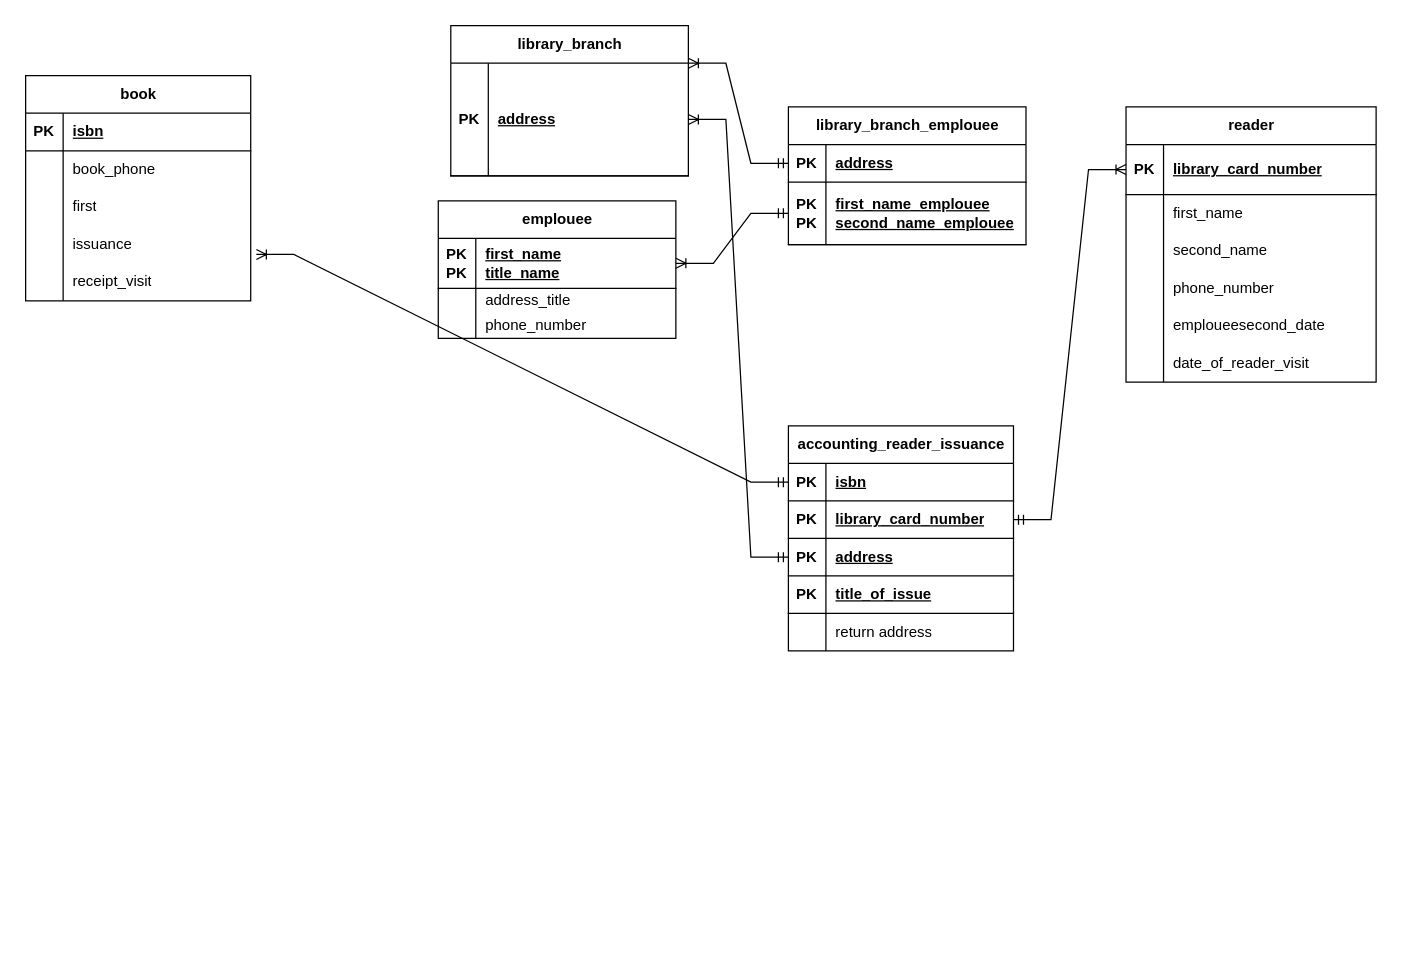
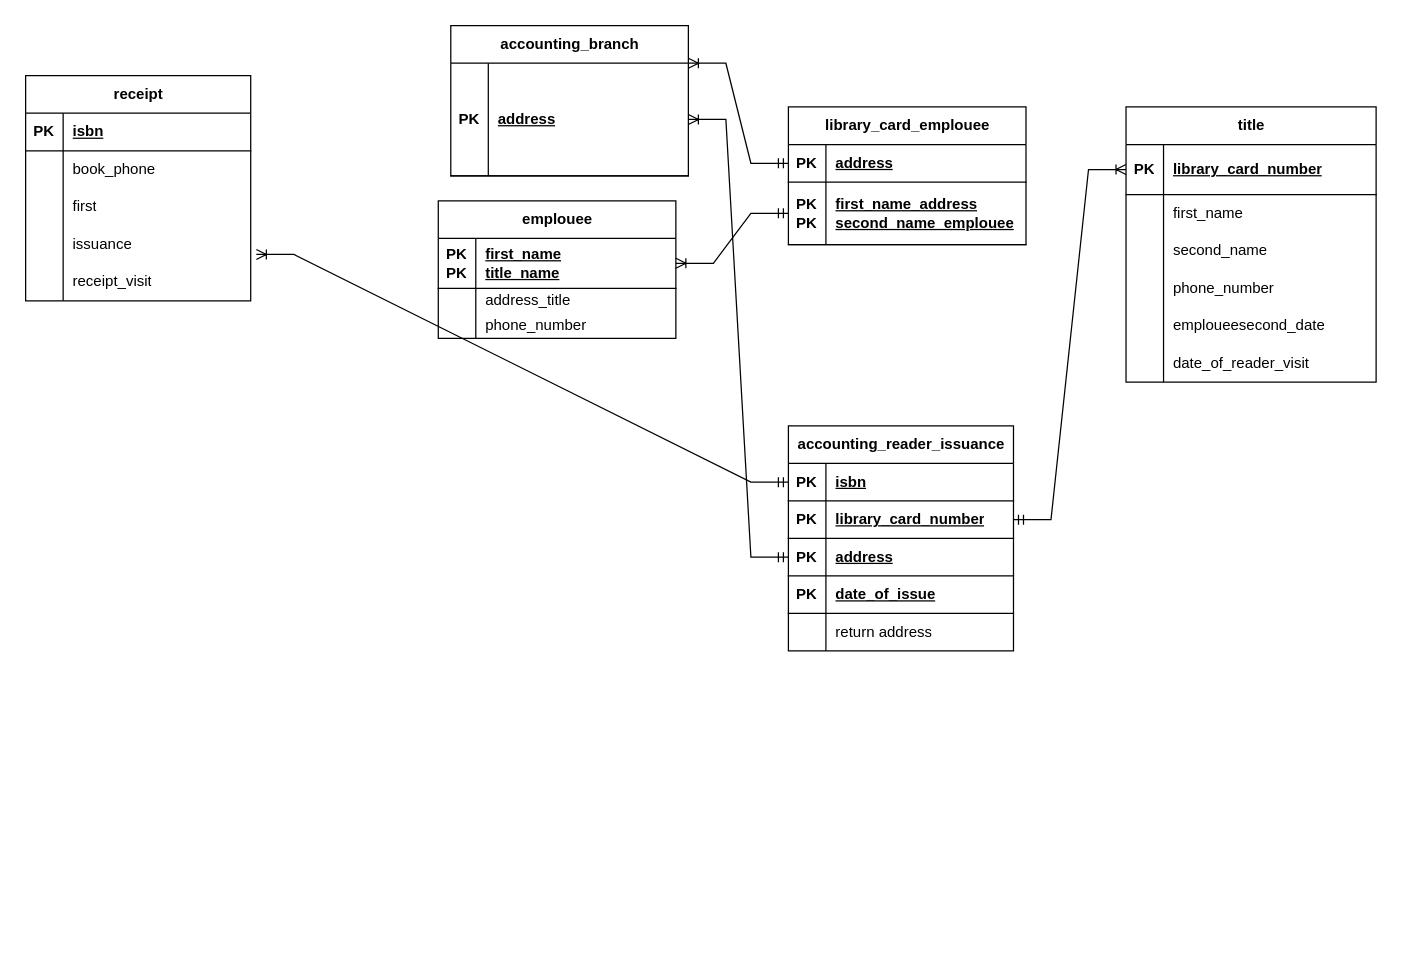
(570, 44) -> (570, 44)
(139, 94) -> (139, 94)
(908, 126) -> (908, 126)
(1251, 126) -> (1251, 126)
(918, 213) -> (918, 213)
(889, 594) -> (888, 594)
